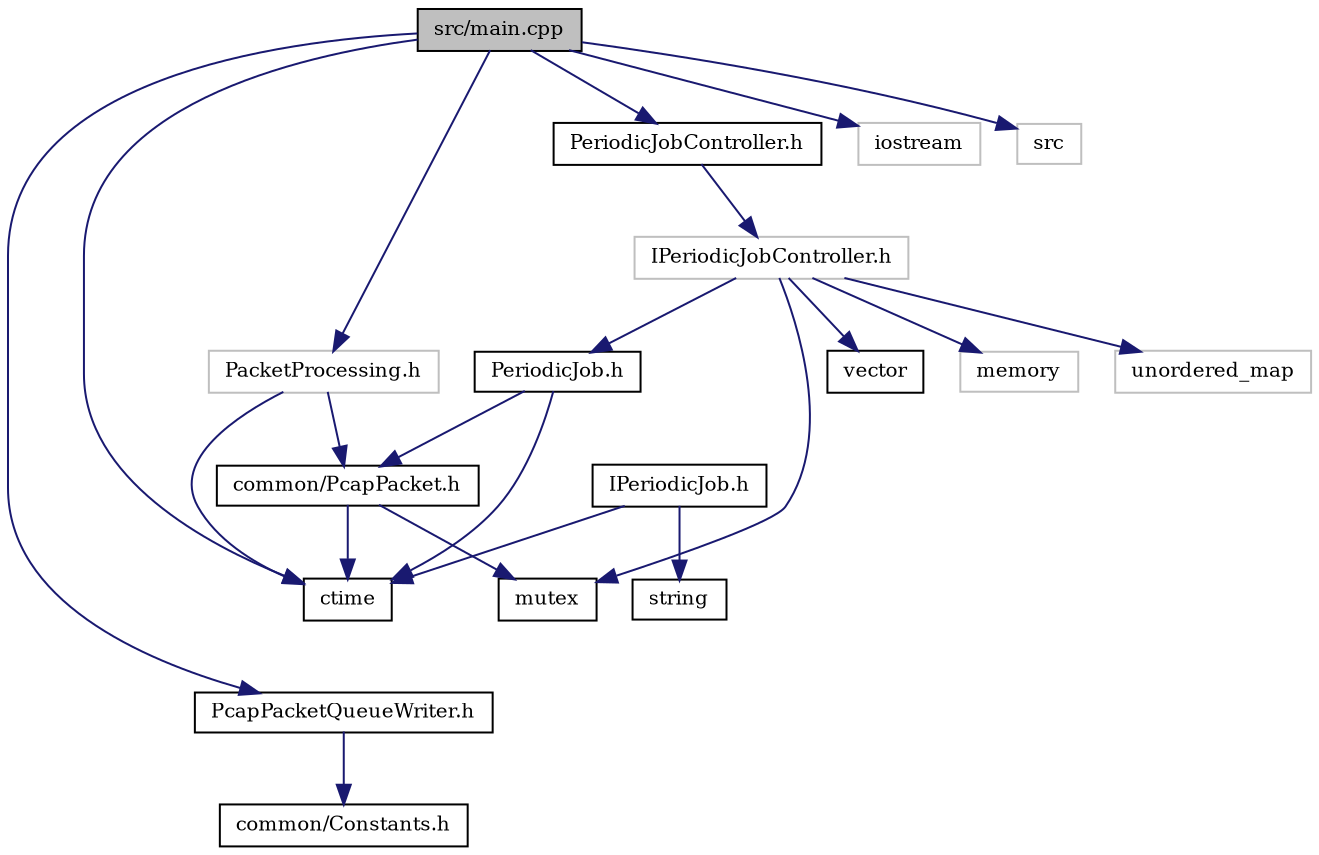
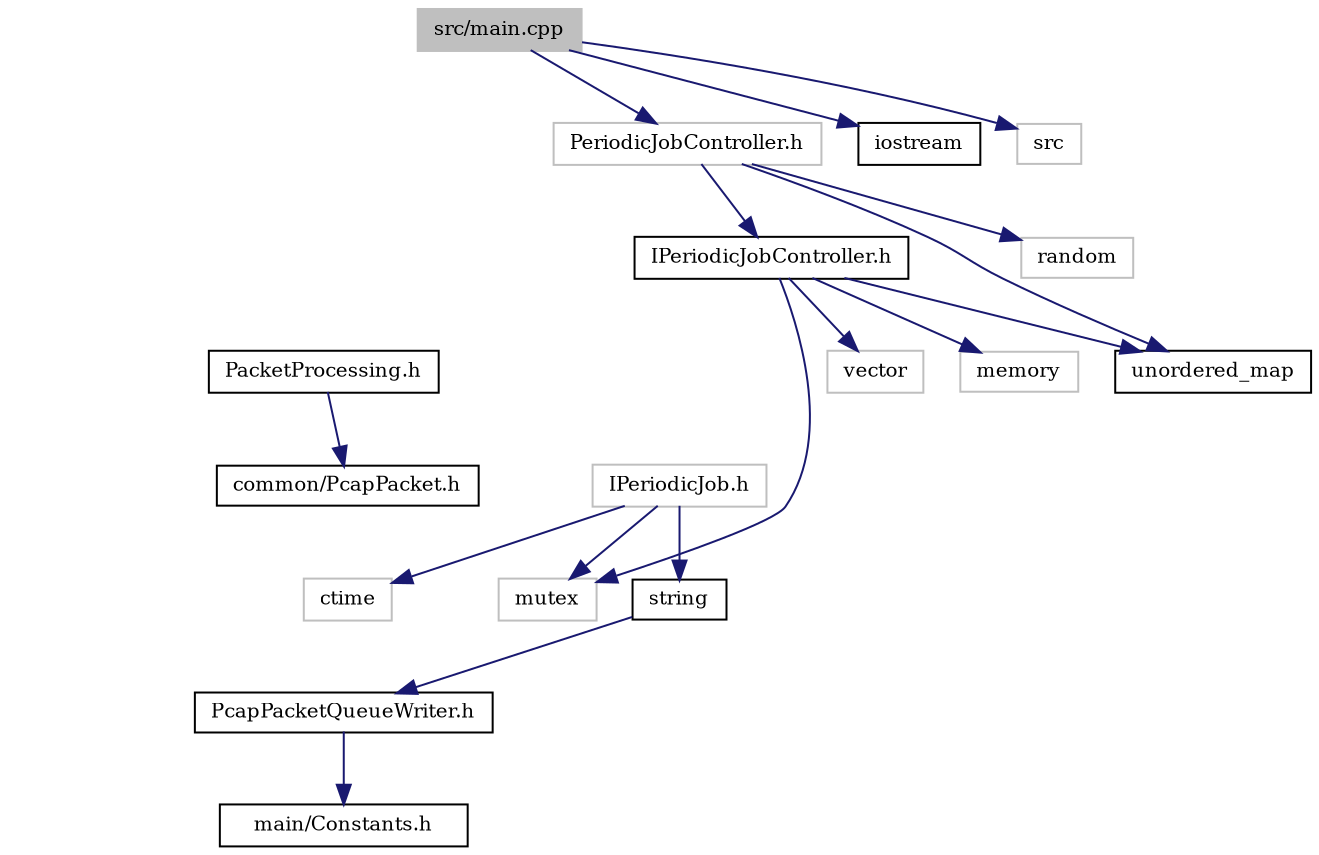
(500, 30) -> (500, 30)
(688, 144) -> (688, 144)
(919, 144) -> (919, 144)
(416, 192) -> none
none -> (948, 247)
(85, 250) -> none
(771, 258) -> (771, 258)
none -> (1077, 258)
(8, 281) -> (524, 652)
(324, 372) -> (324, 372)
(558, 372) -> none
(875, 372) -> (875, 372)
(1213, 372) -> (1213, 372)
(192, 485) -> none
(680, 486) -> (680, 486)
(348, 532) -> none
(438, 537) -> (622, 536)
(348, 600) -> (348, 600)
(548, 600) -> (548, 600)
(344, 825) -> (344, 825)
